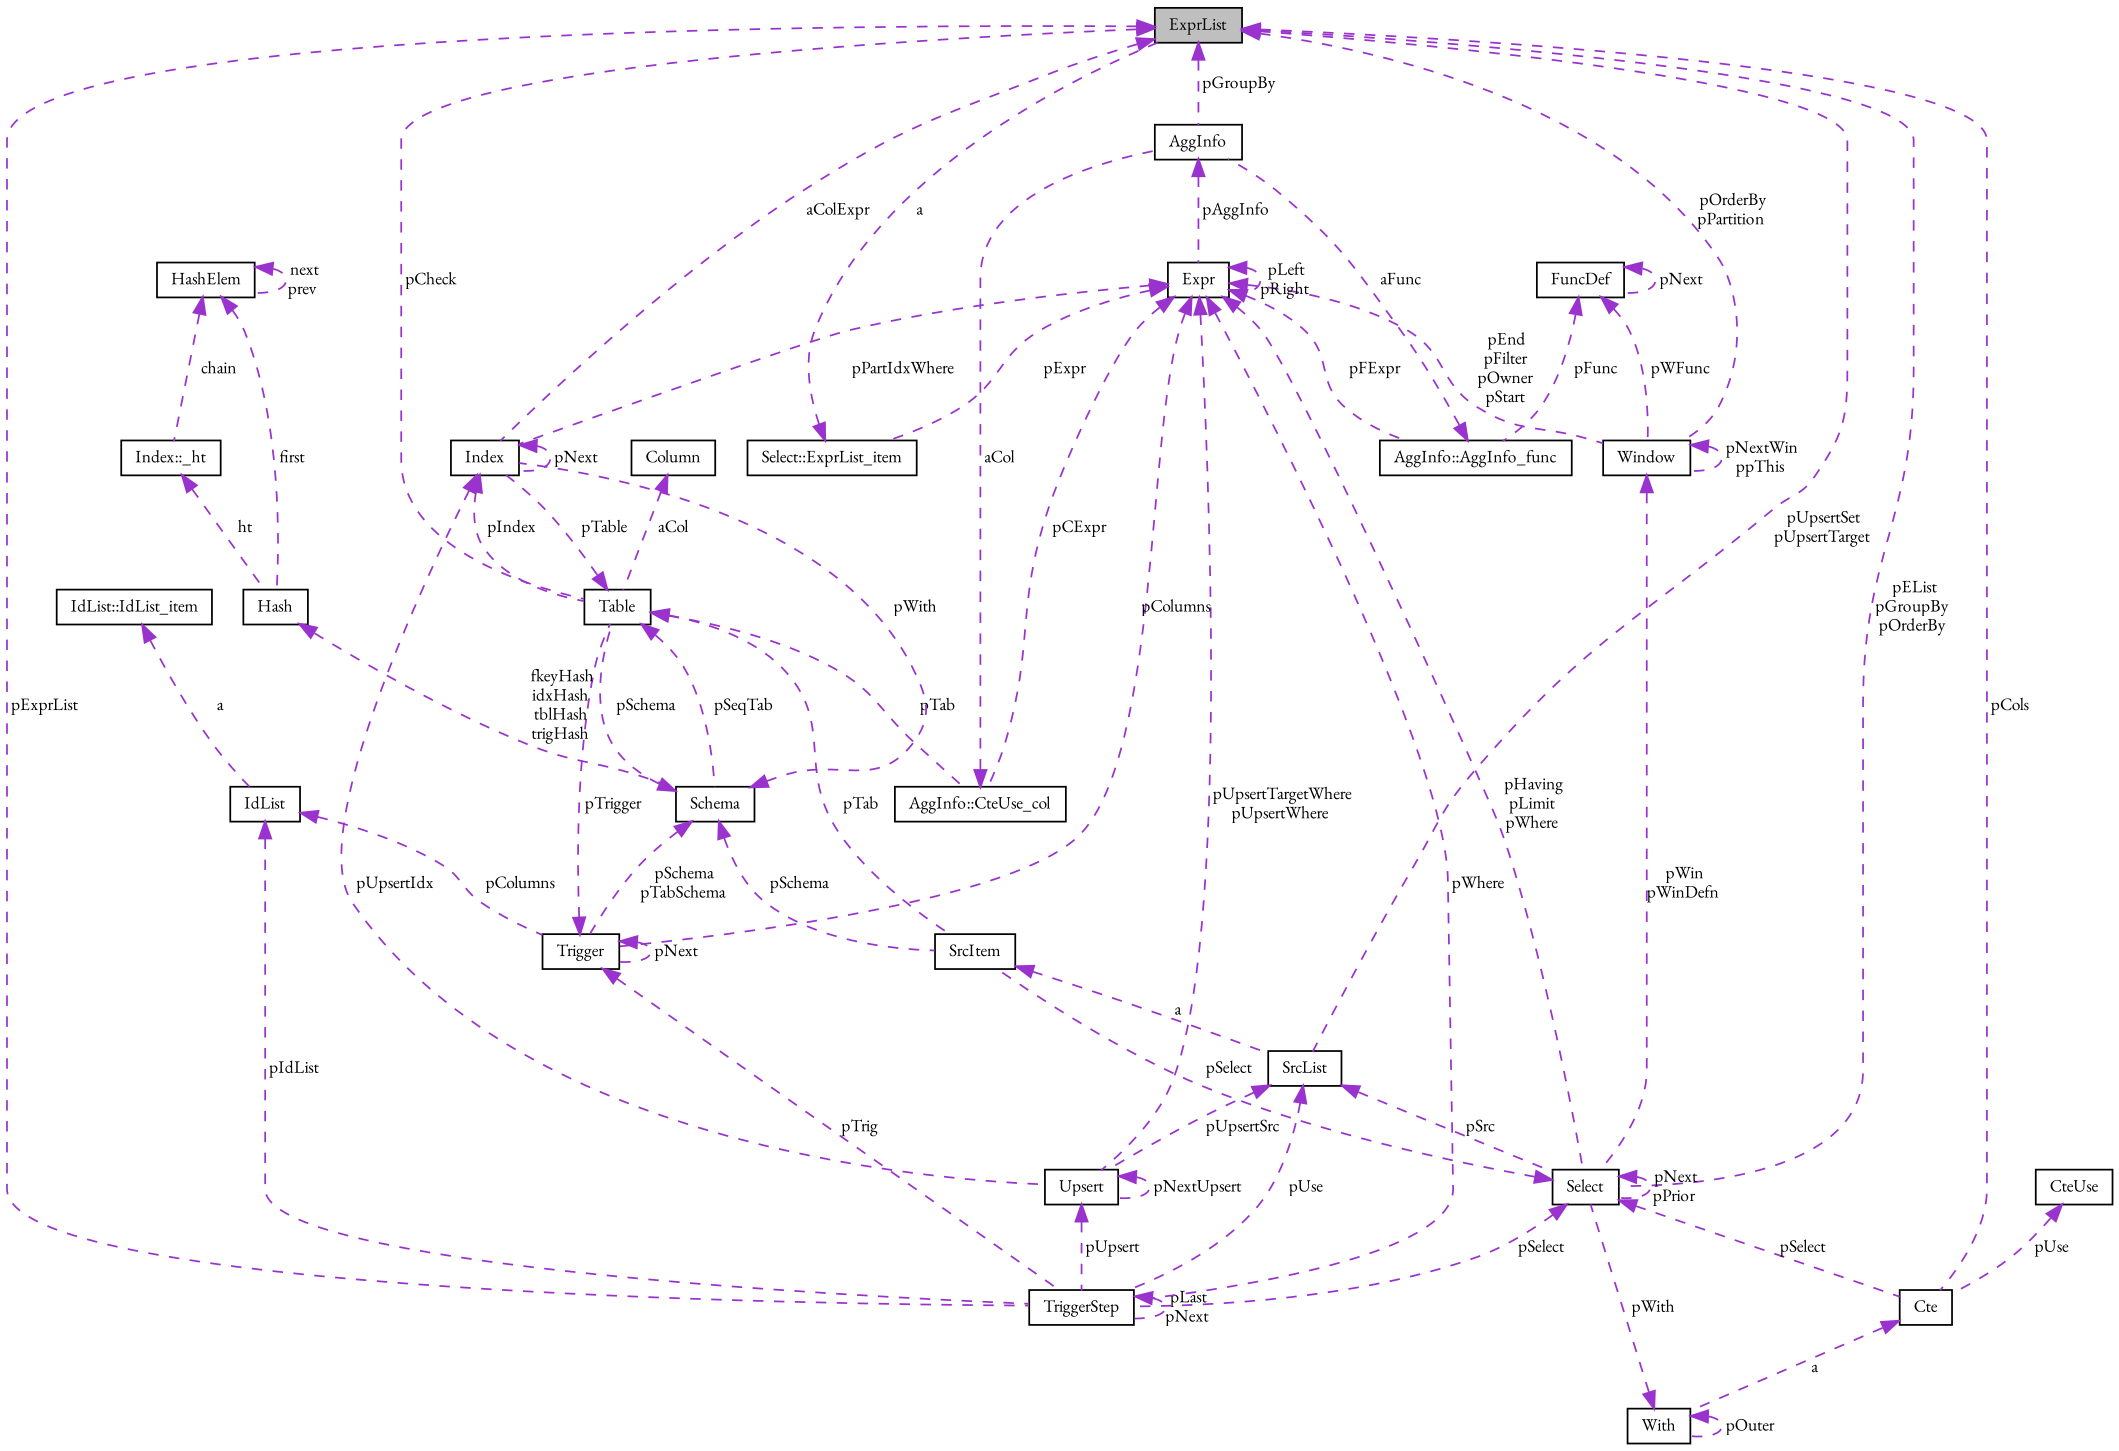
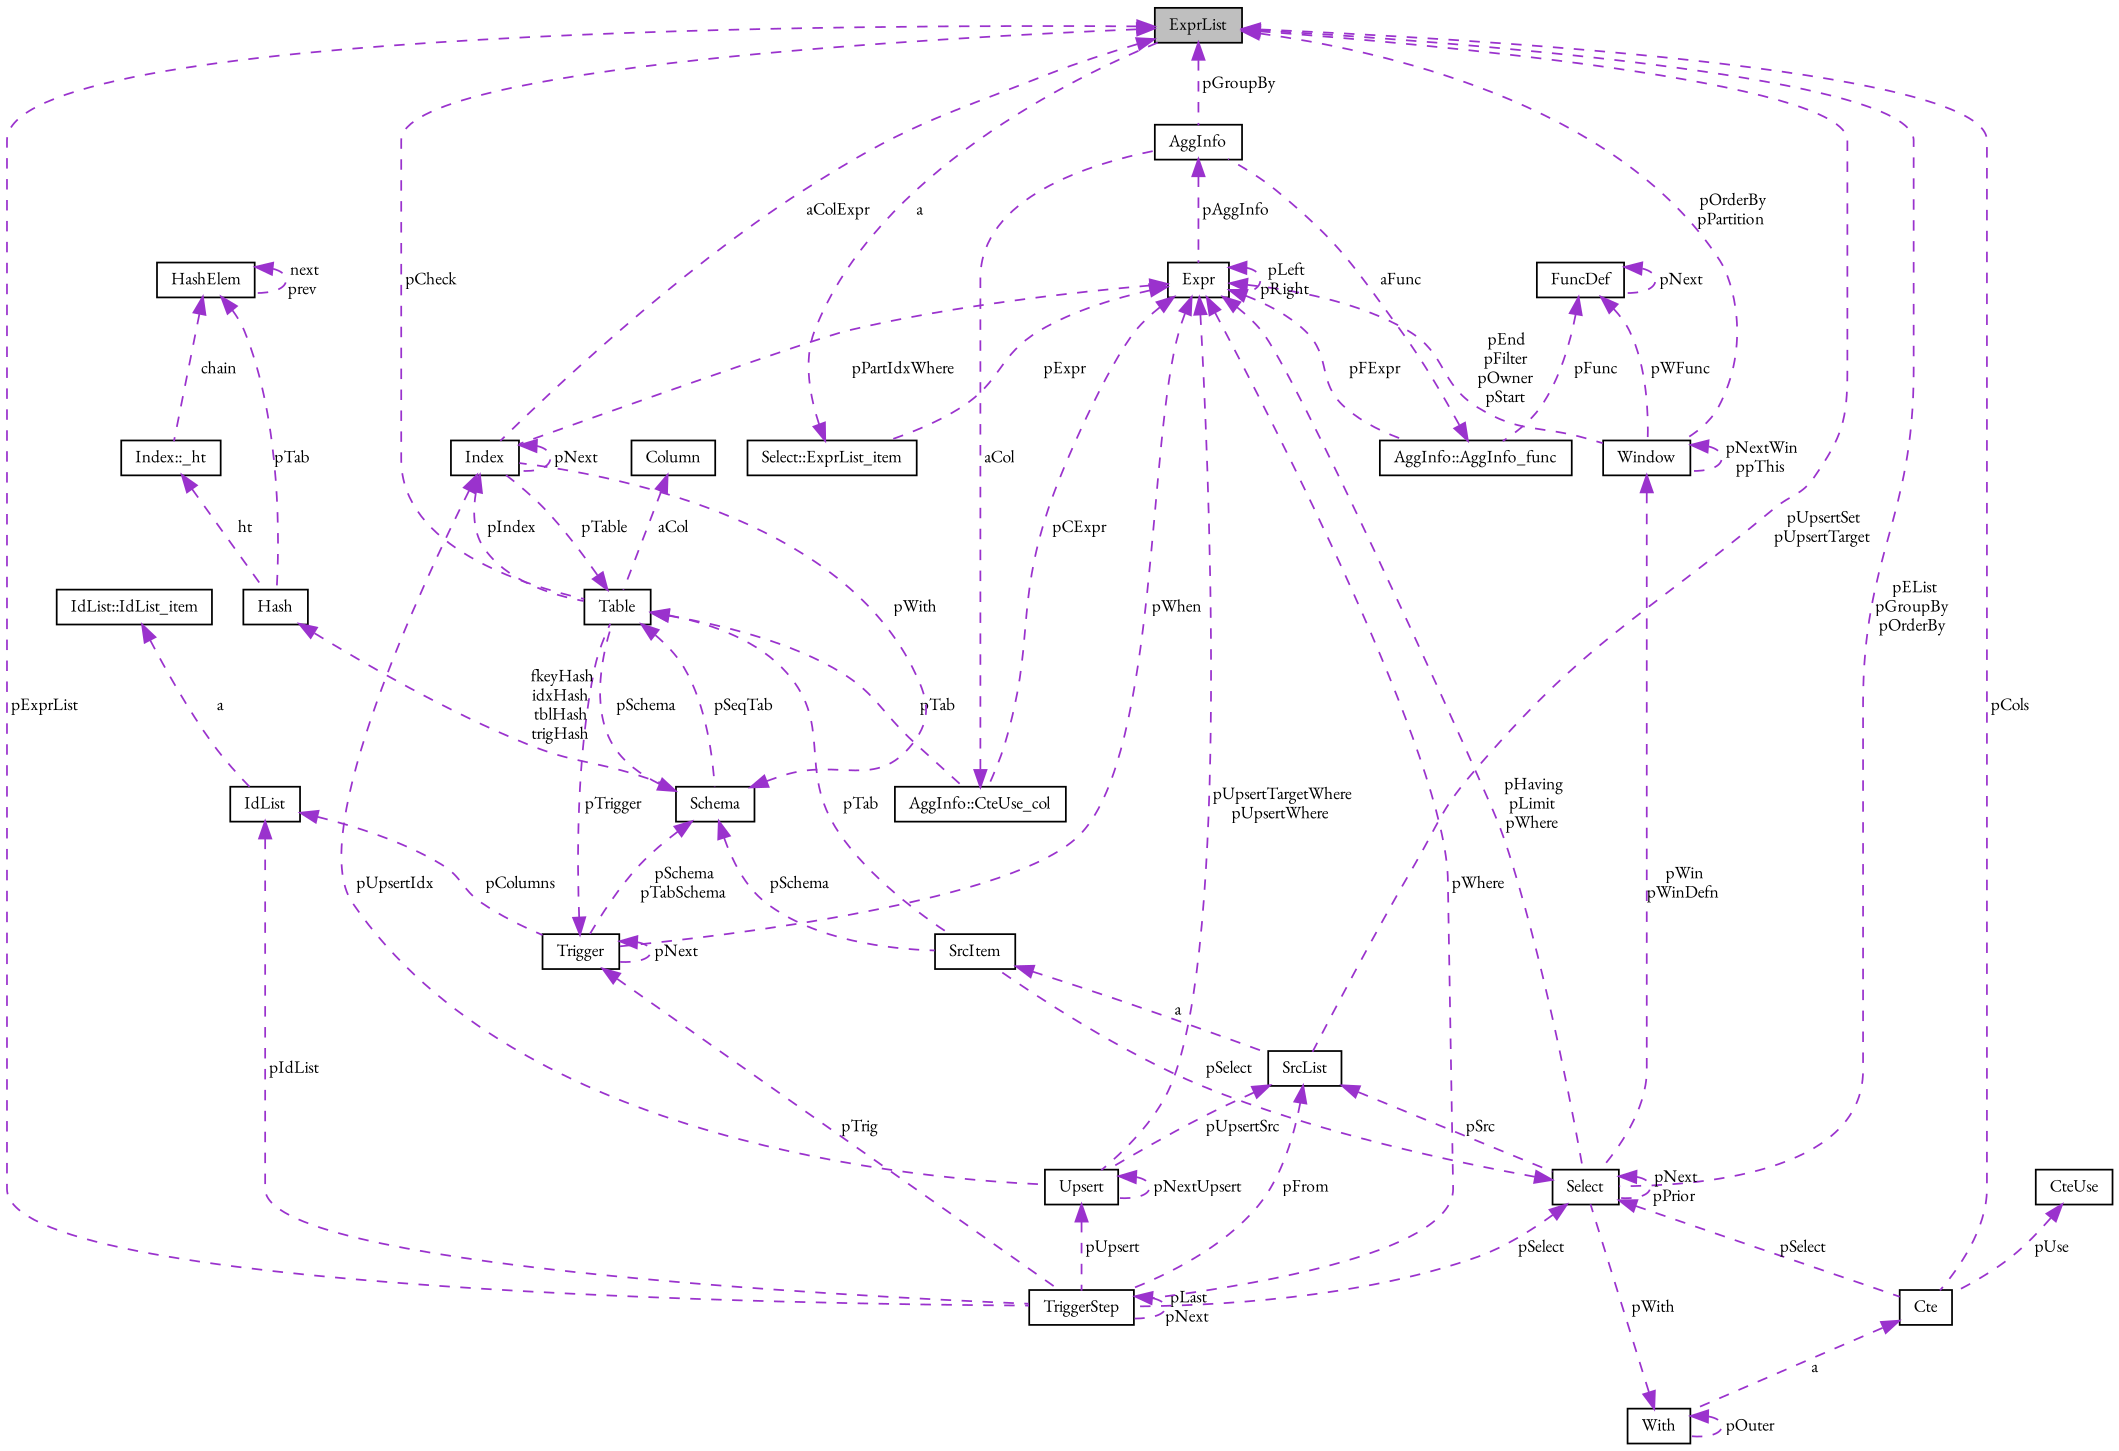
(290, 458) -> (290, 458)
(1175, 607) -> (1175, 607)
(1304, 1187) -> (1304, 1187)
